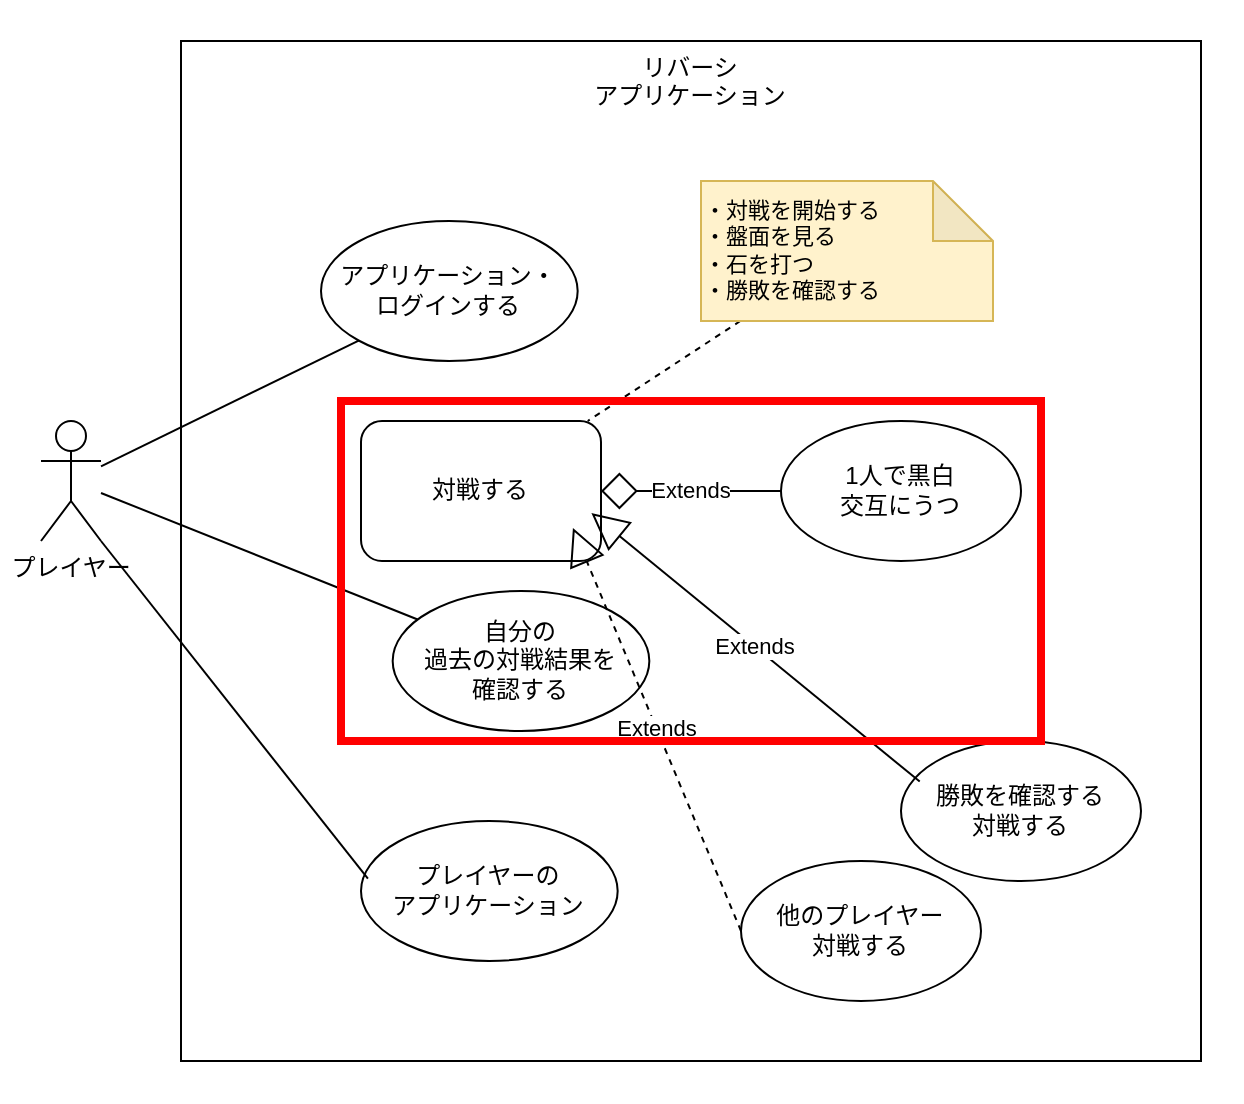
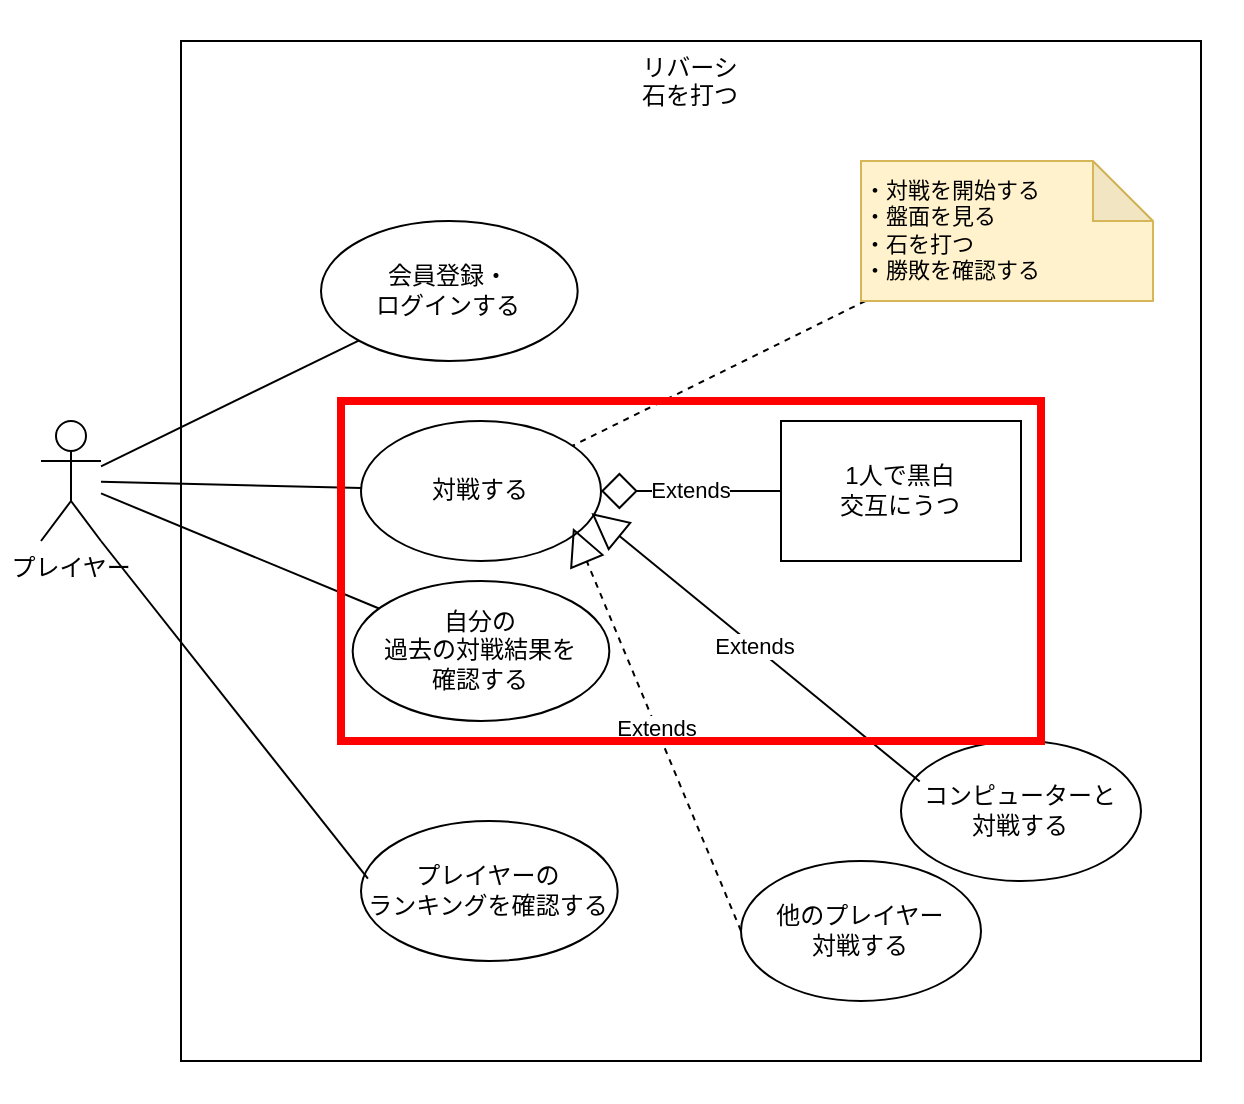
(691, 84) -> (691, 84)
(847, 251) -> (1007, 231)
(449, 291) -> (449, 291)
none -> (231, 485)
(481, 491) -> (481, 491)
(901, 491) -> (901, 491)
(521, 661) -> (481, 651)
(1021, 811) -> (1021, 811)
(489, 891) -> (489, 891)
